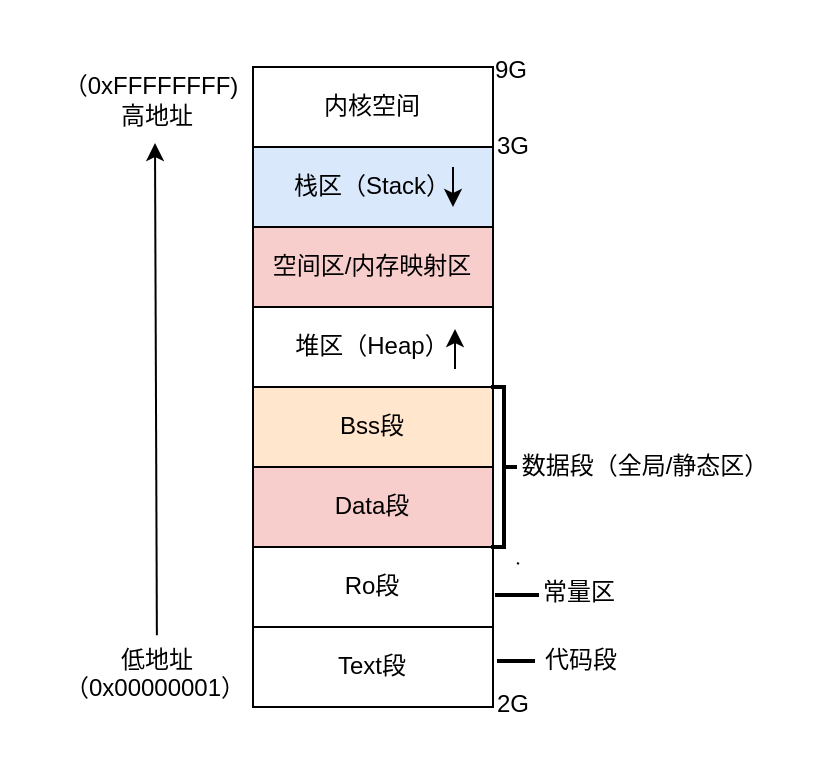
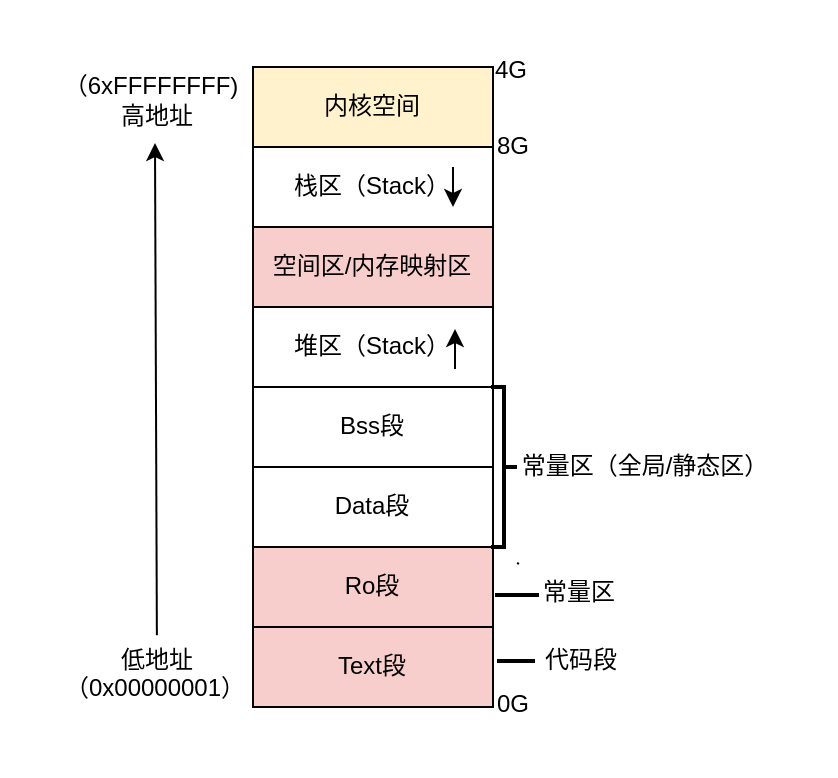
(512, 71) -> (512, 71)
(152, 87) -> (152, 87)
(373, 107) -> (373, 107)
(514, 147) -> (514, 147)
(373, 187) -> (373, 187)
(373, 347) -> (373, 347)
(373, 427) -> (373, 427)
(646, 467) -> (646, 467)
(373, 507) -> (373, 507)
(373, 587) -> (373, 587)
(373, 667) -> (373, 667)
(514, 705) -> (514, 705)
